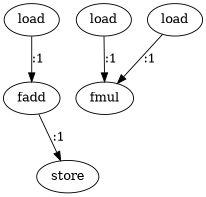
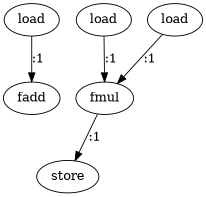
(48, 133) -> (88, 133)
